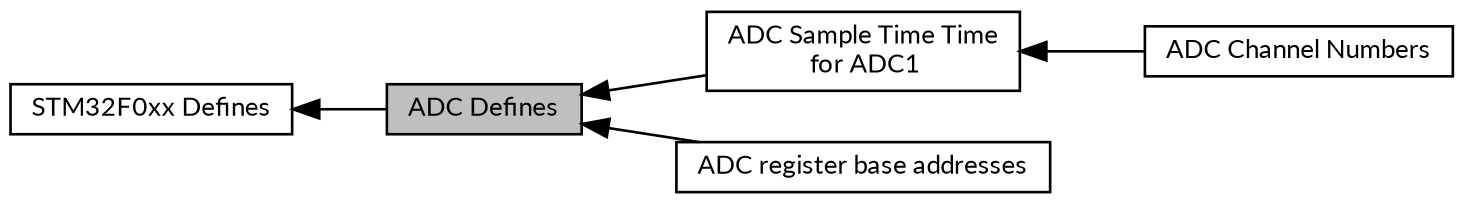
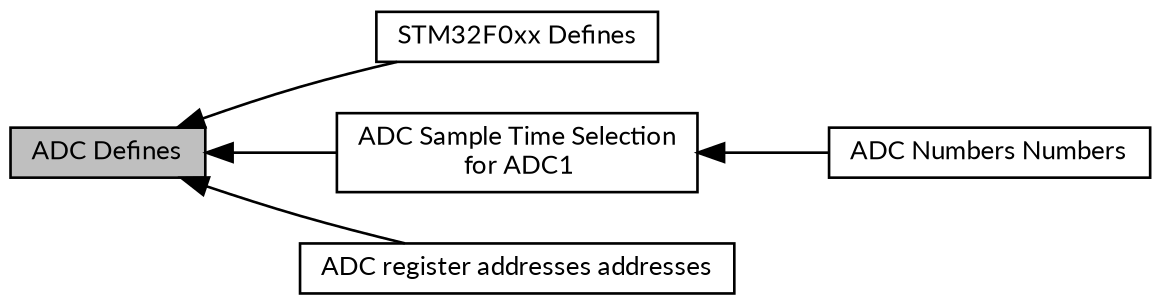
(863, 51) -> (517, 153)
(1299, 51) -> (990, 153)
(353, 109) -> (299, 87)
(863, 167) -> (517, 268)
